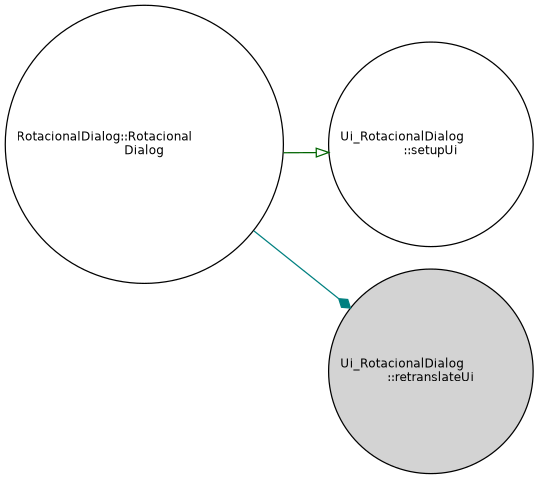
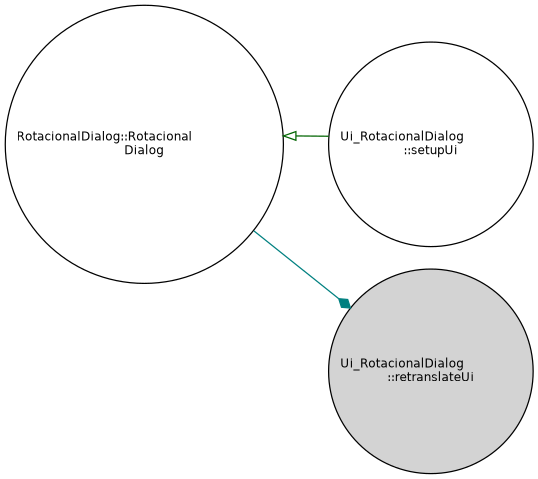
(300, 153) -> (312, 136)
